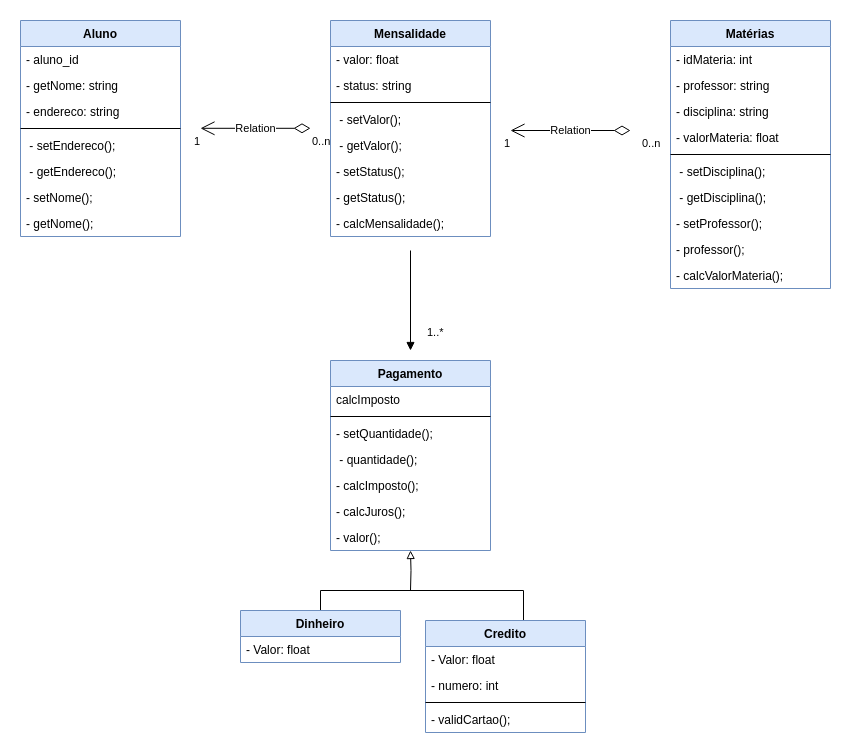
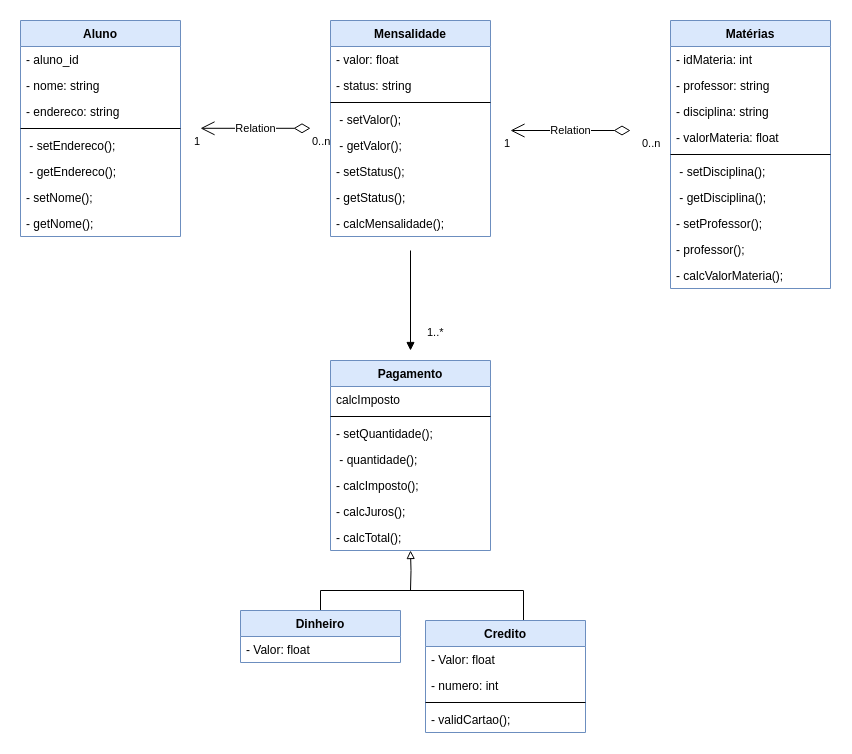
(77, 86) -> (67, 86)
(365, 538) -> (377, 538)
